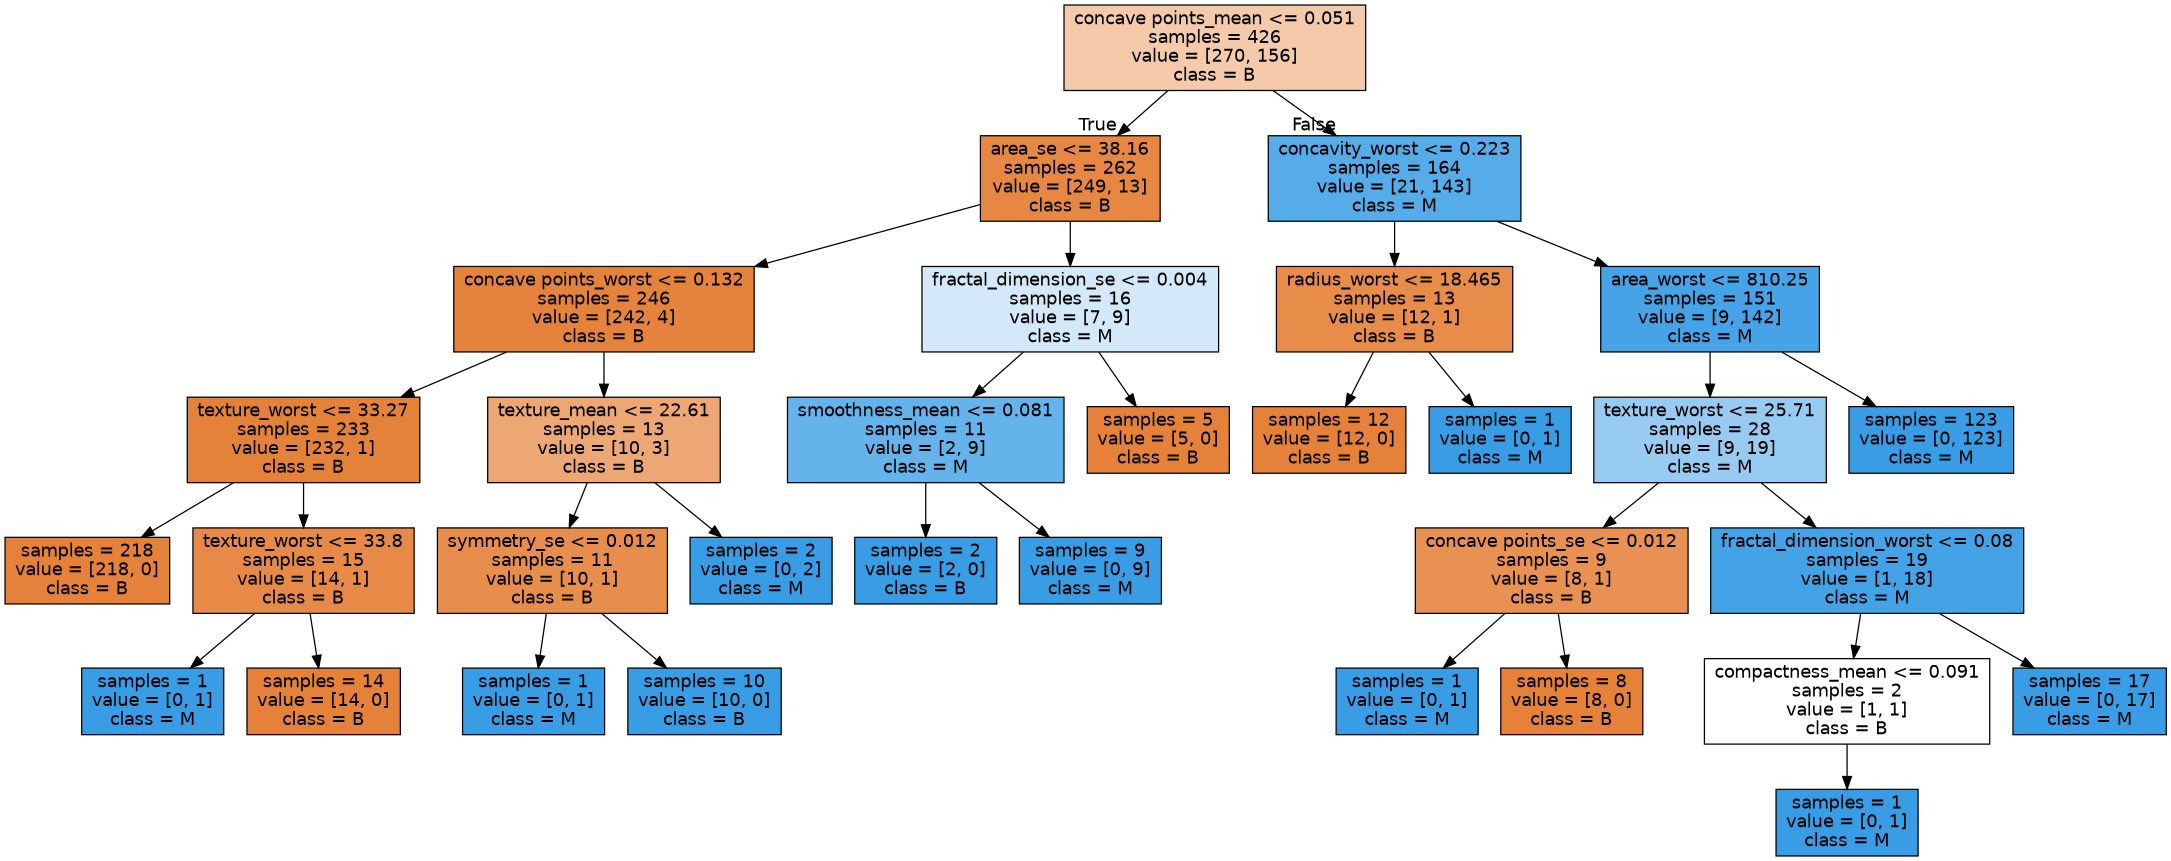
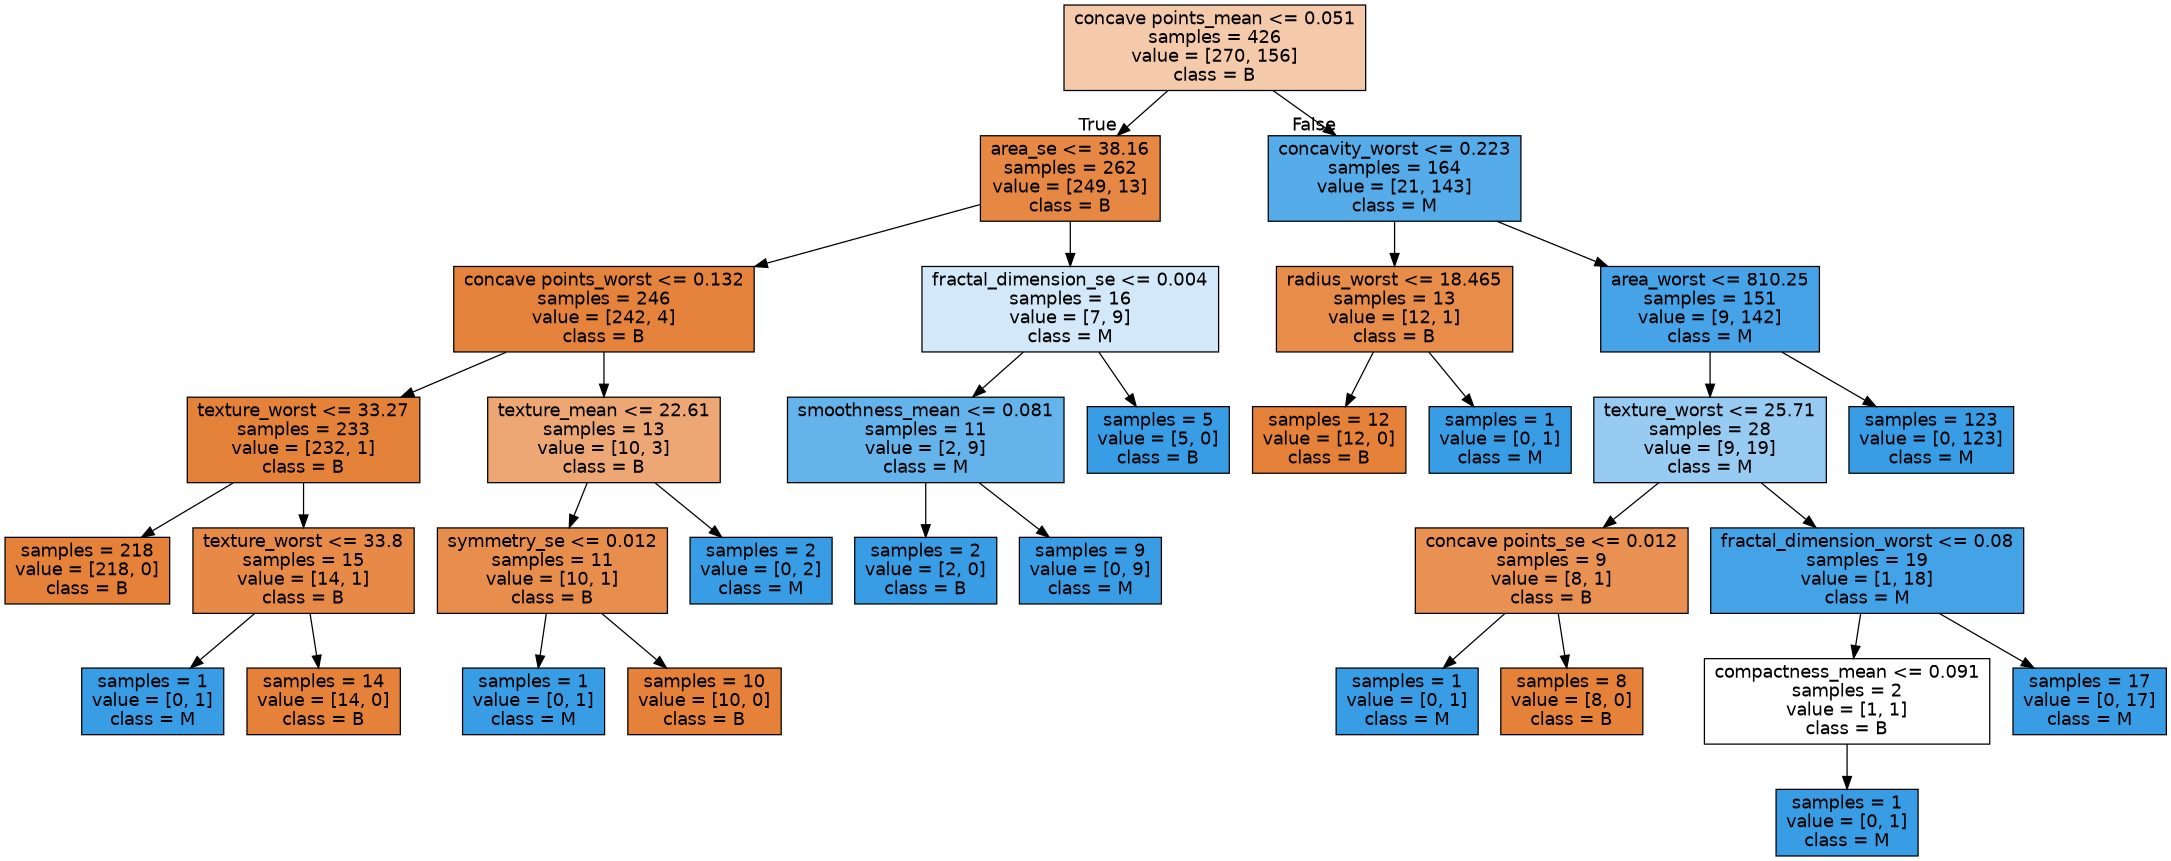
(1158, 440) -> (1158, 440)
(705, 701) -> (705, 701)
